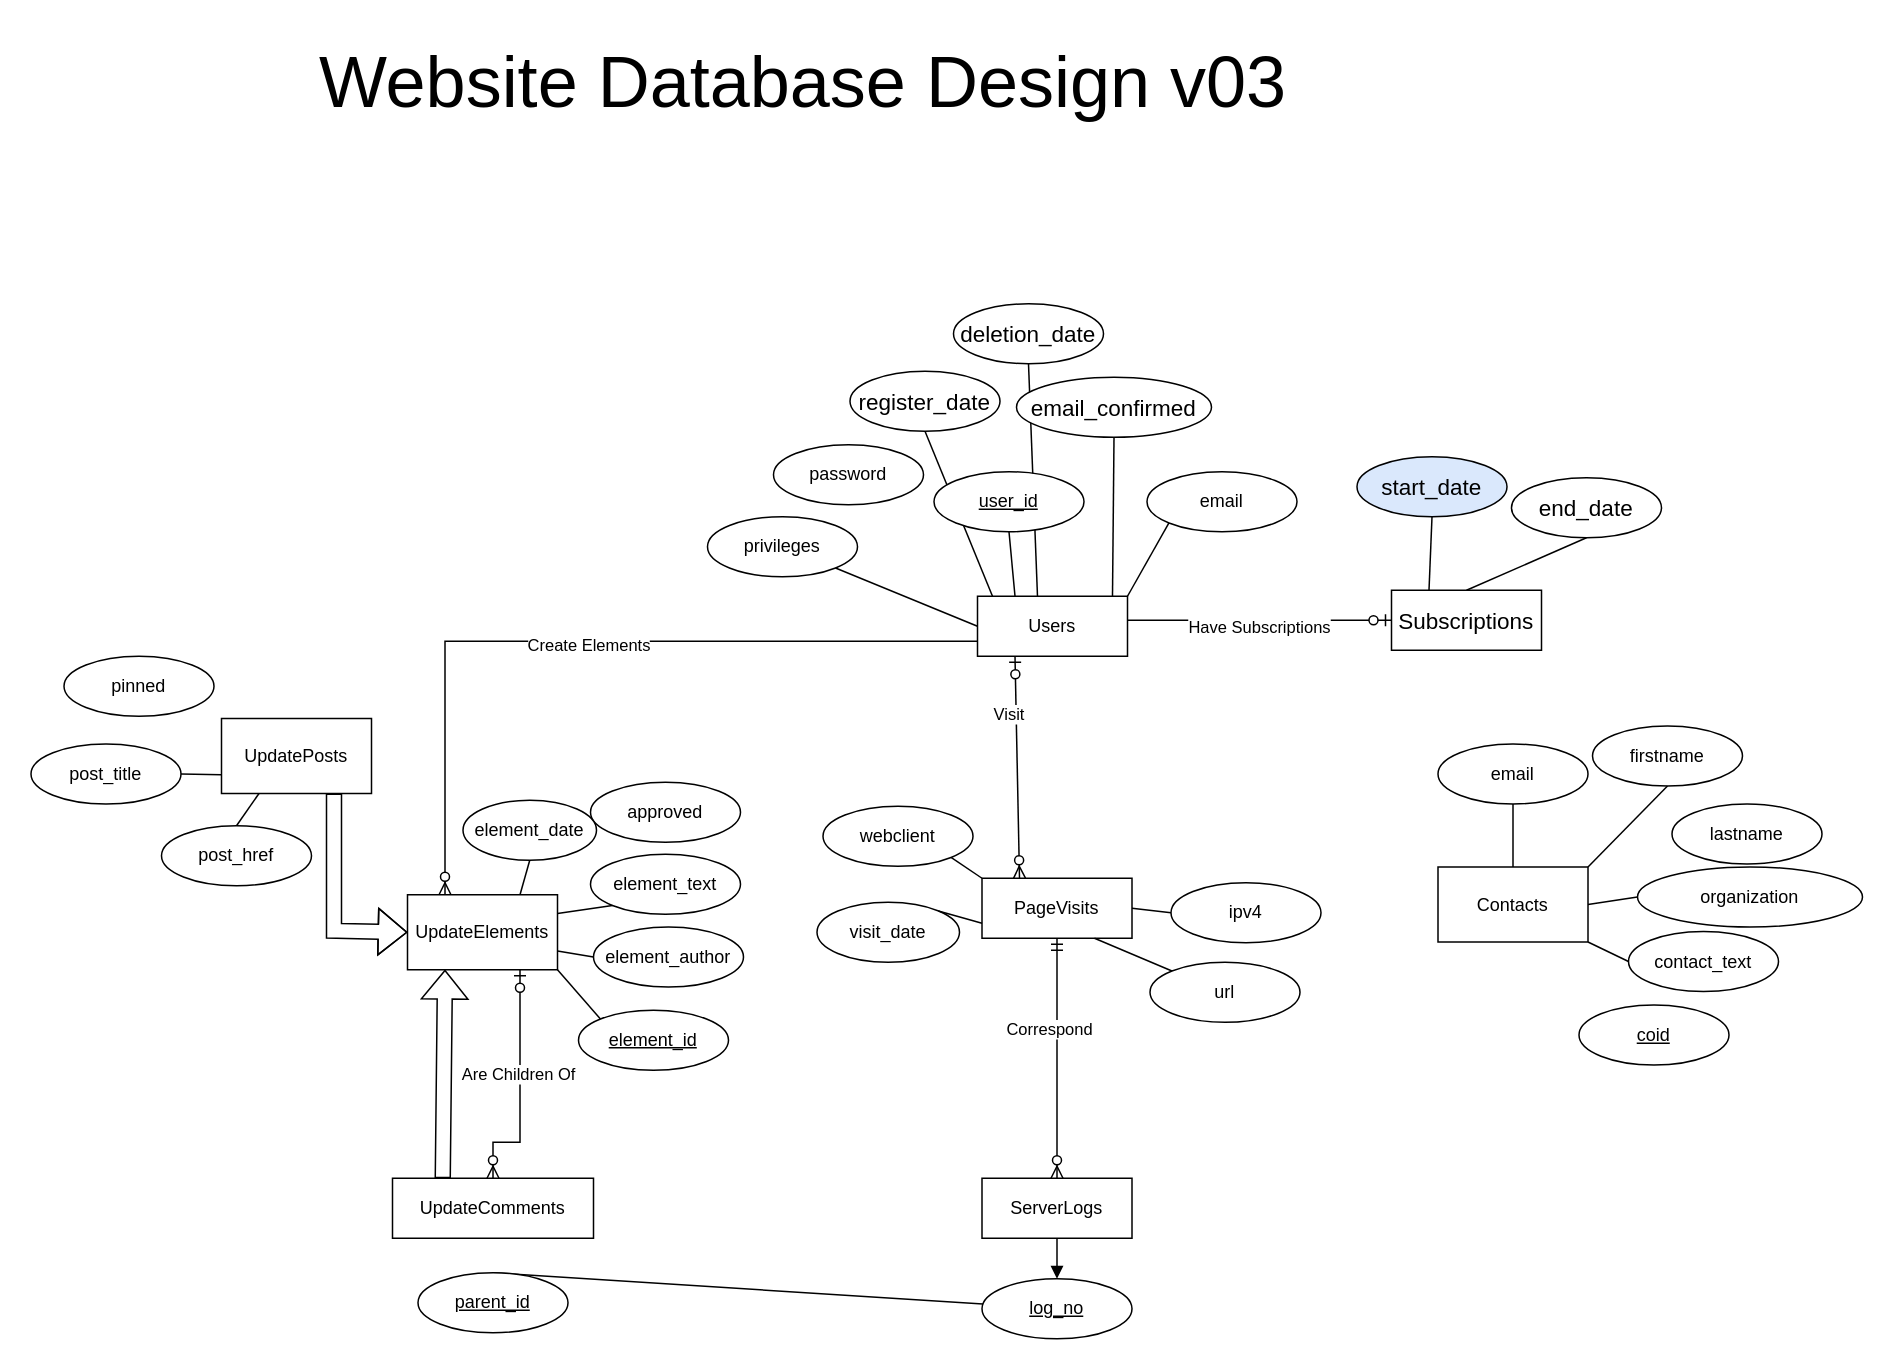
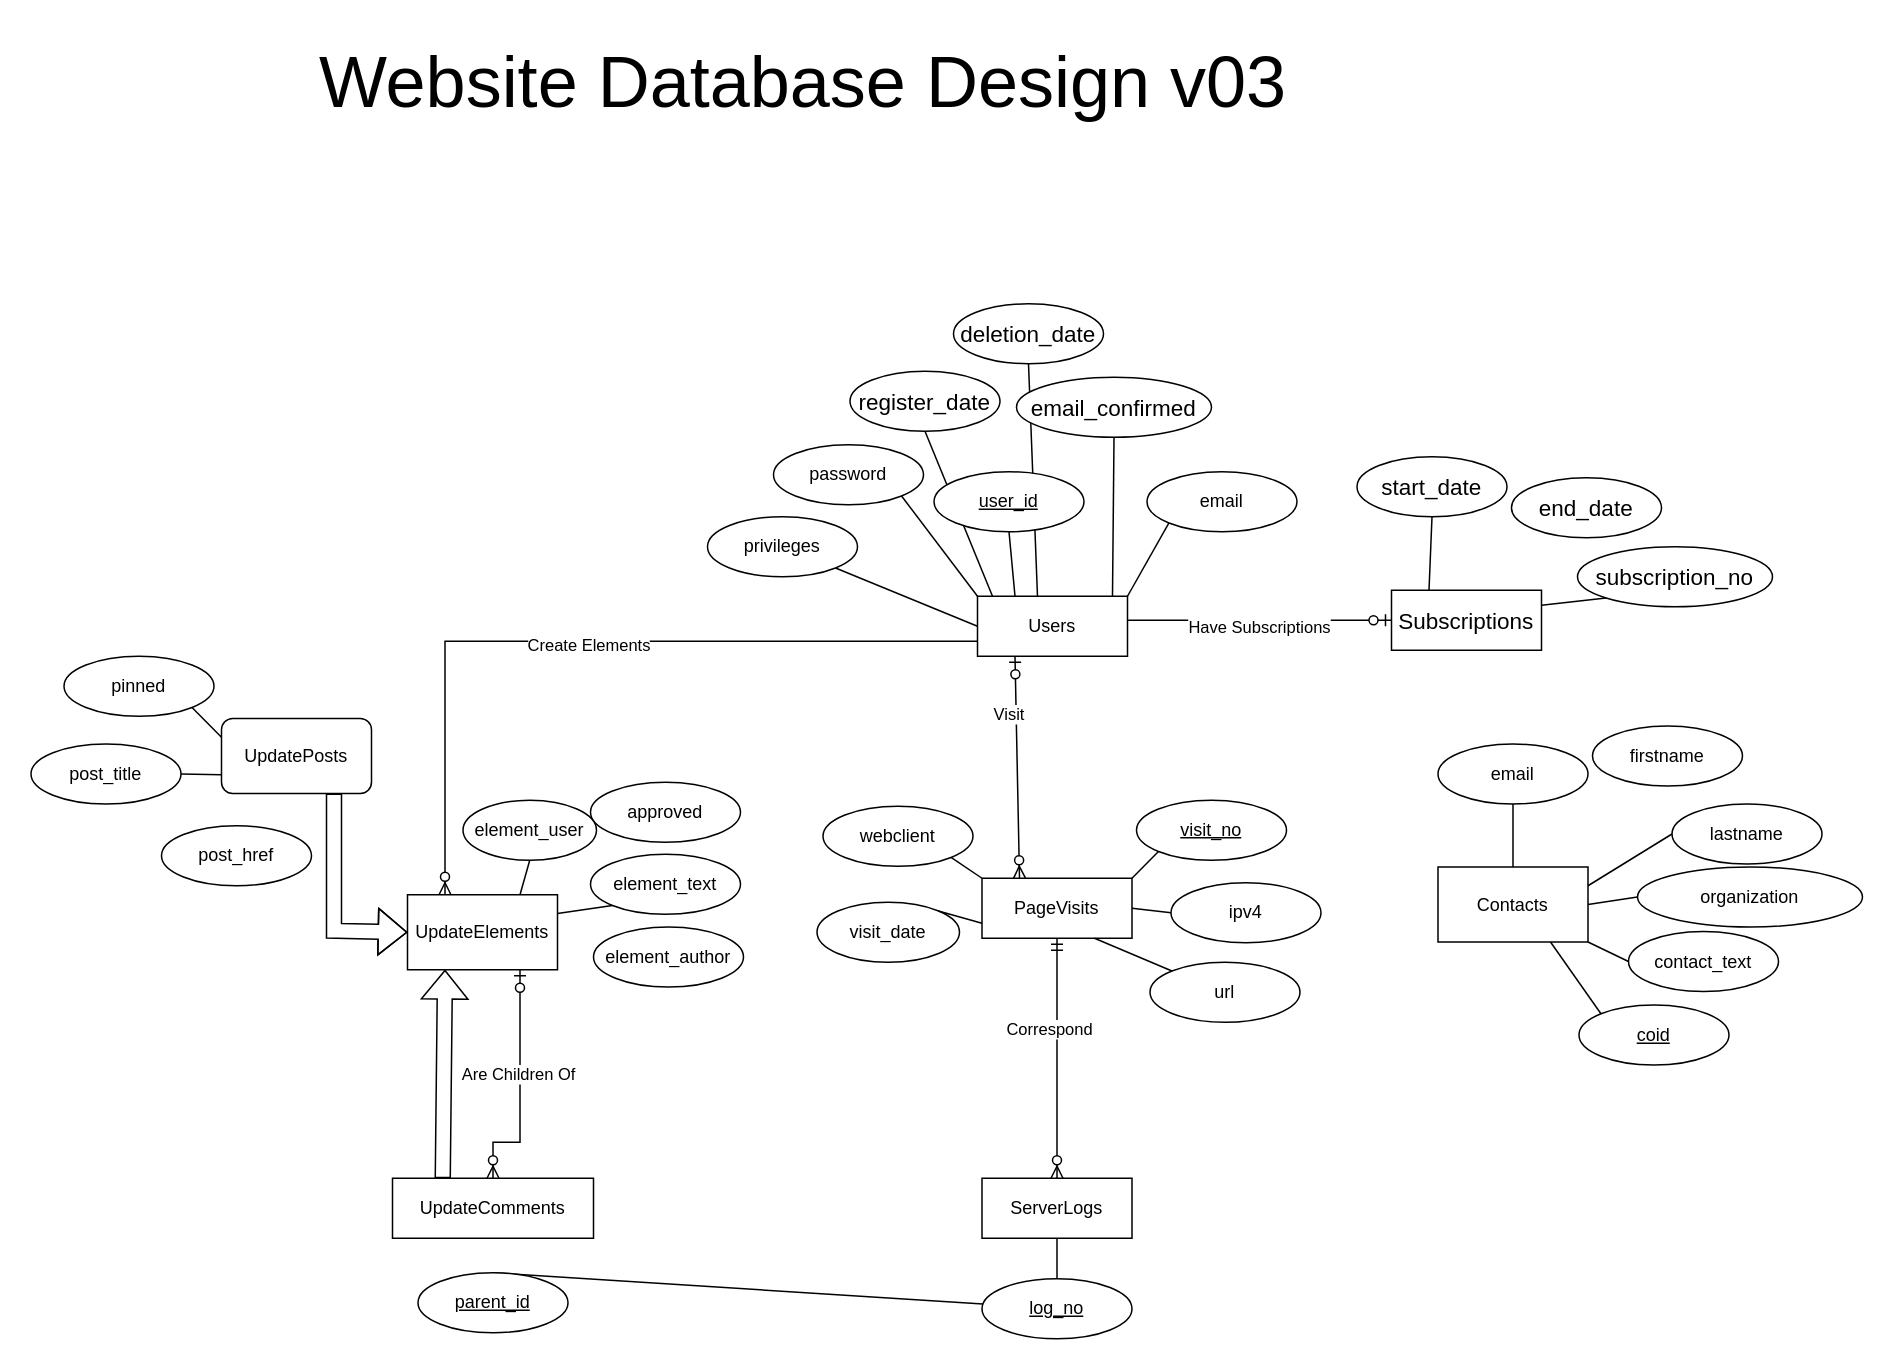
(1432, 487) -> (1432, 487)
none -> (939, 545)
(1527, 564) -> none
none -> (1675, 577)
none -> (1574, 602)
none -> (206, 722)
(296, 756) -> (296, 756)
(248, 809) -> none
(1628, 826) -> none
(530, 830) -> (530, 830)
none -> (1211, 830)
none -> (1631, 859)
none -> (1146, 864)
(576, 954) -> none
none -> (1576, 978)
(578, 994) -> none
(653, 1040) -> none
(1057, 1265) -> (1057, 1270)
